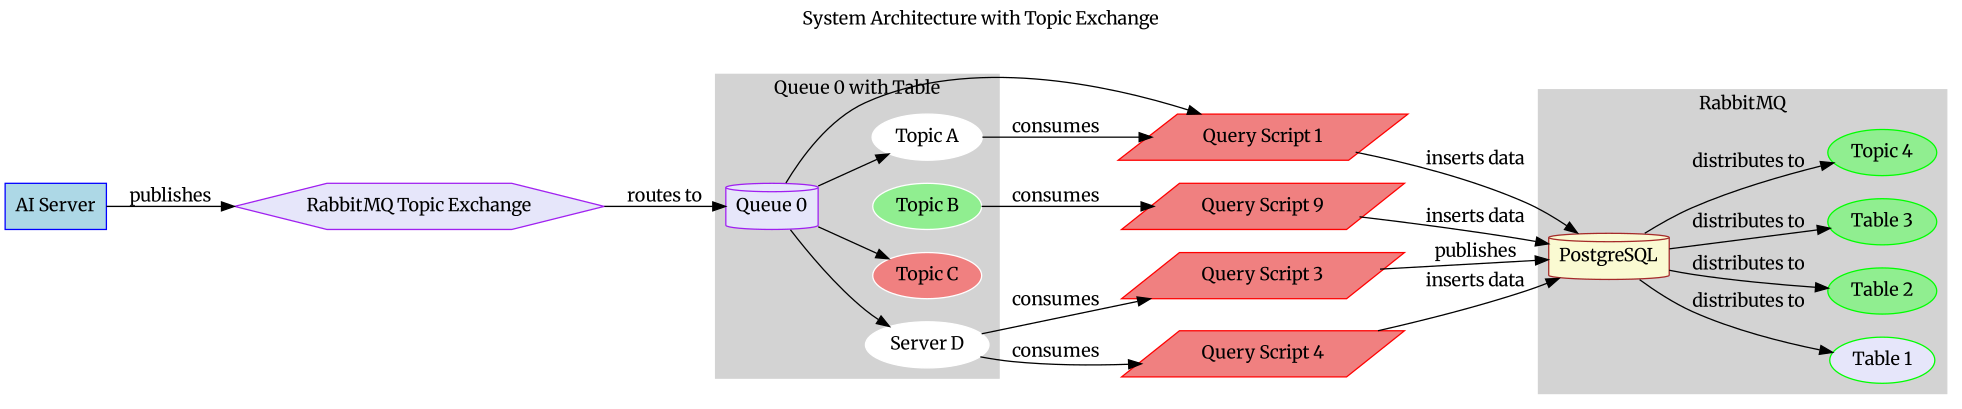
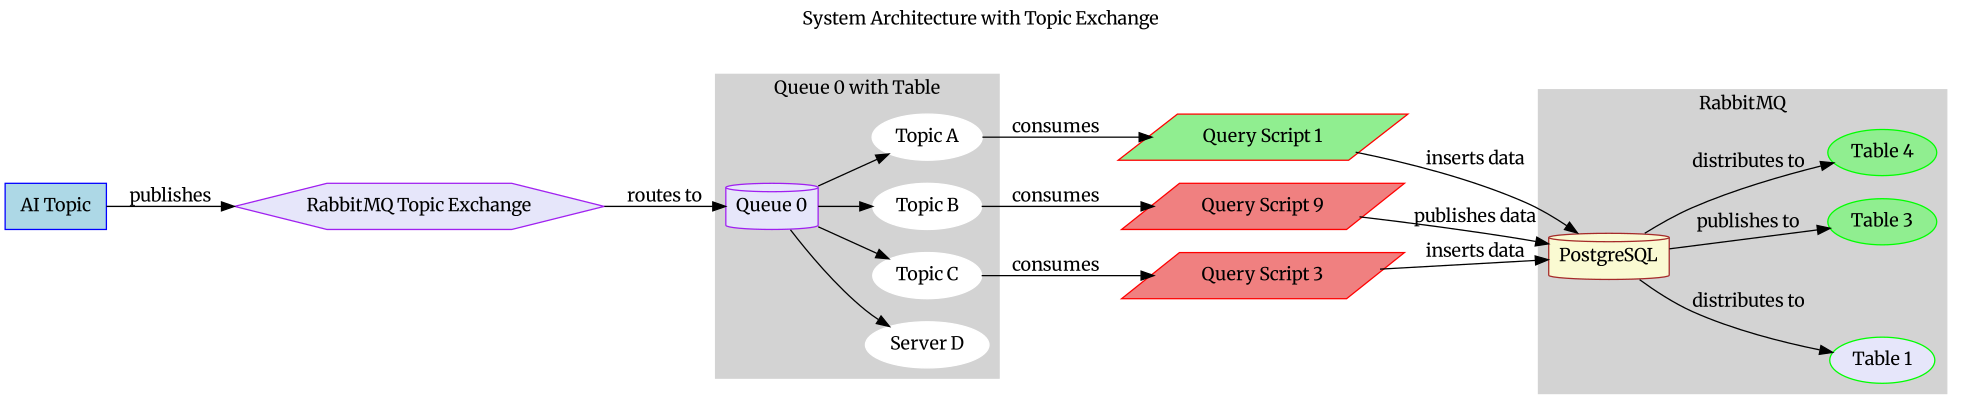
(937, 83) -> (839, 206)
(1263, 137) -> (1263, 137)
(1882, 153) -> (1882, 153)
(56, 206) -> (56, 206)
(927, 206) -> (927, 206)
(1476, 217) -> (1476, 217)
(1749, 222) -> (1749, 222)
(1476, 252) -> (1476, 252)
(927, 276) -> (927, 276)
(1882, 291) -> none
(1060, 318) -> (1061, 276)
(1263, 354) -> none
